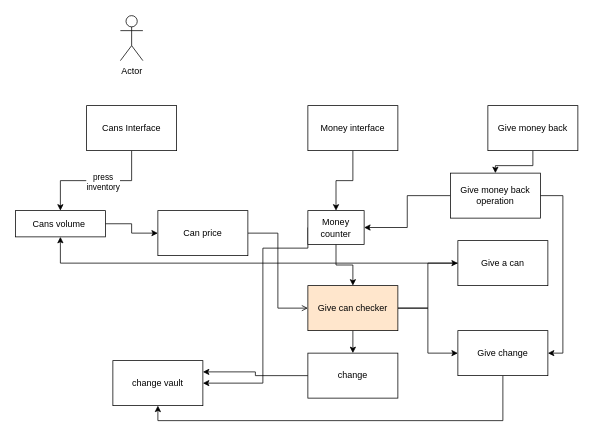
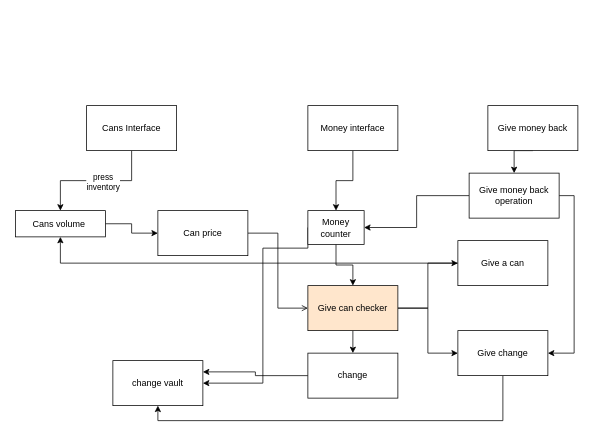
(132, 38) -> none
(495, 195) -> (514, 195)
